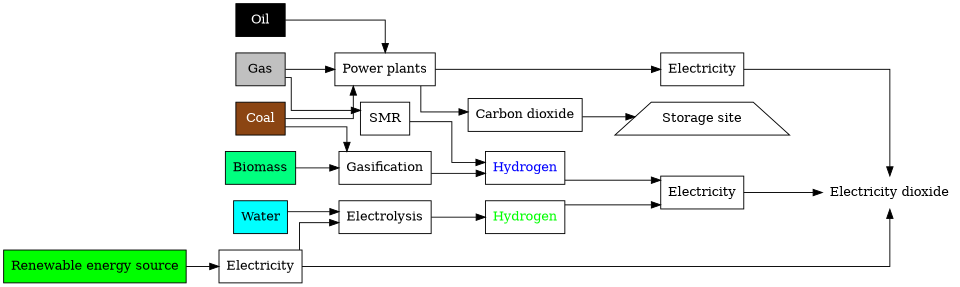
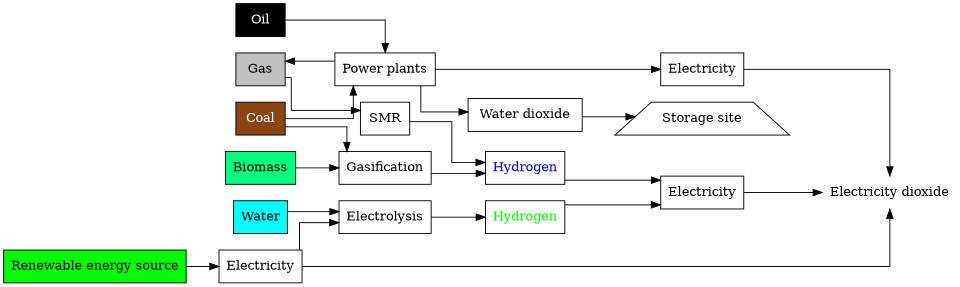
(306, 69) -> (315, 61)
(525, 115) -> (525, 115)
